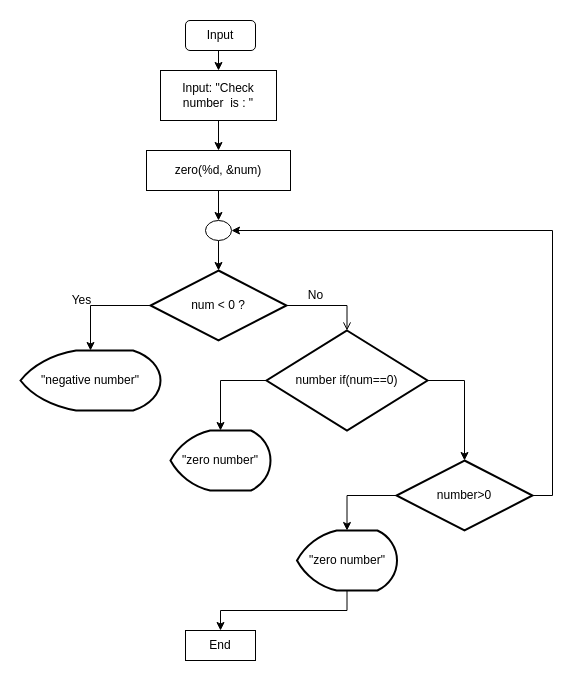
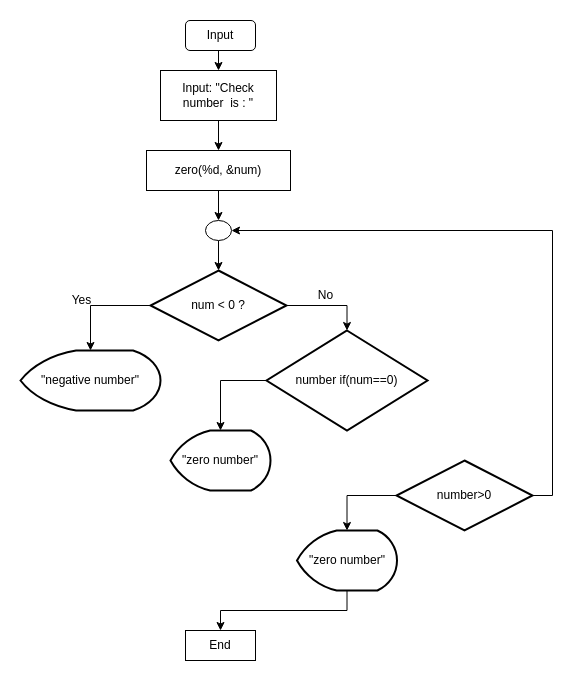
(316, 296) -> (326, 296)
(347, 323) -> (347, 322)
(465, 399) -> none
